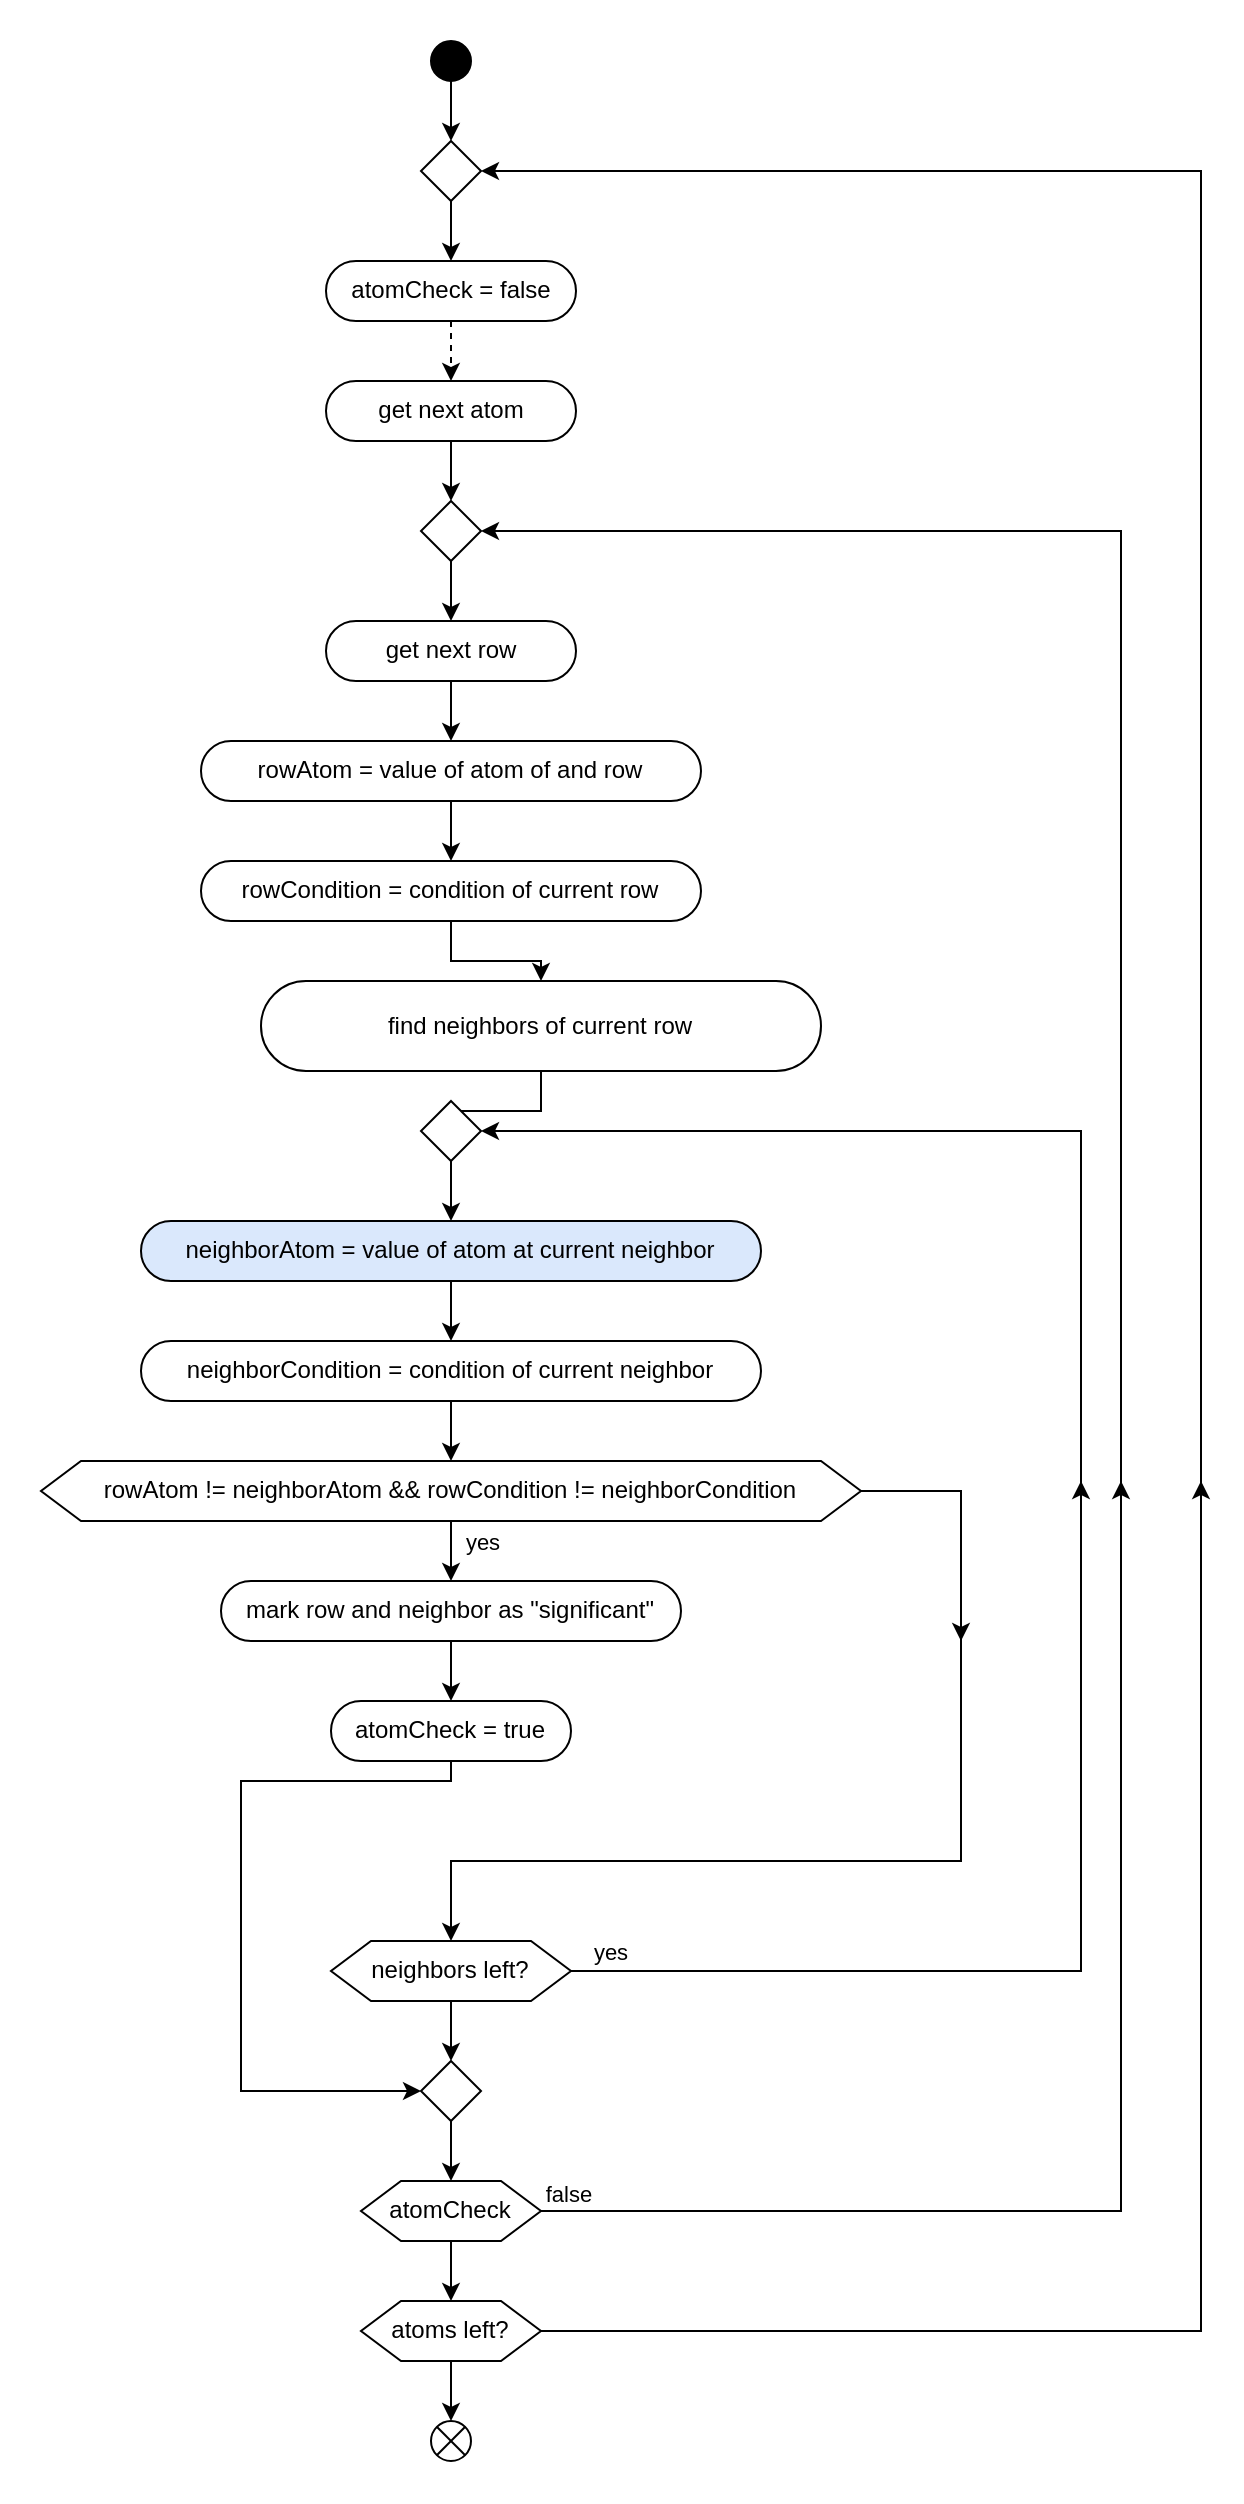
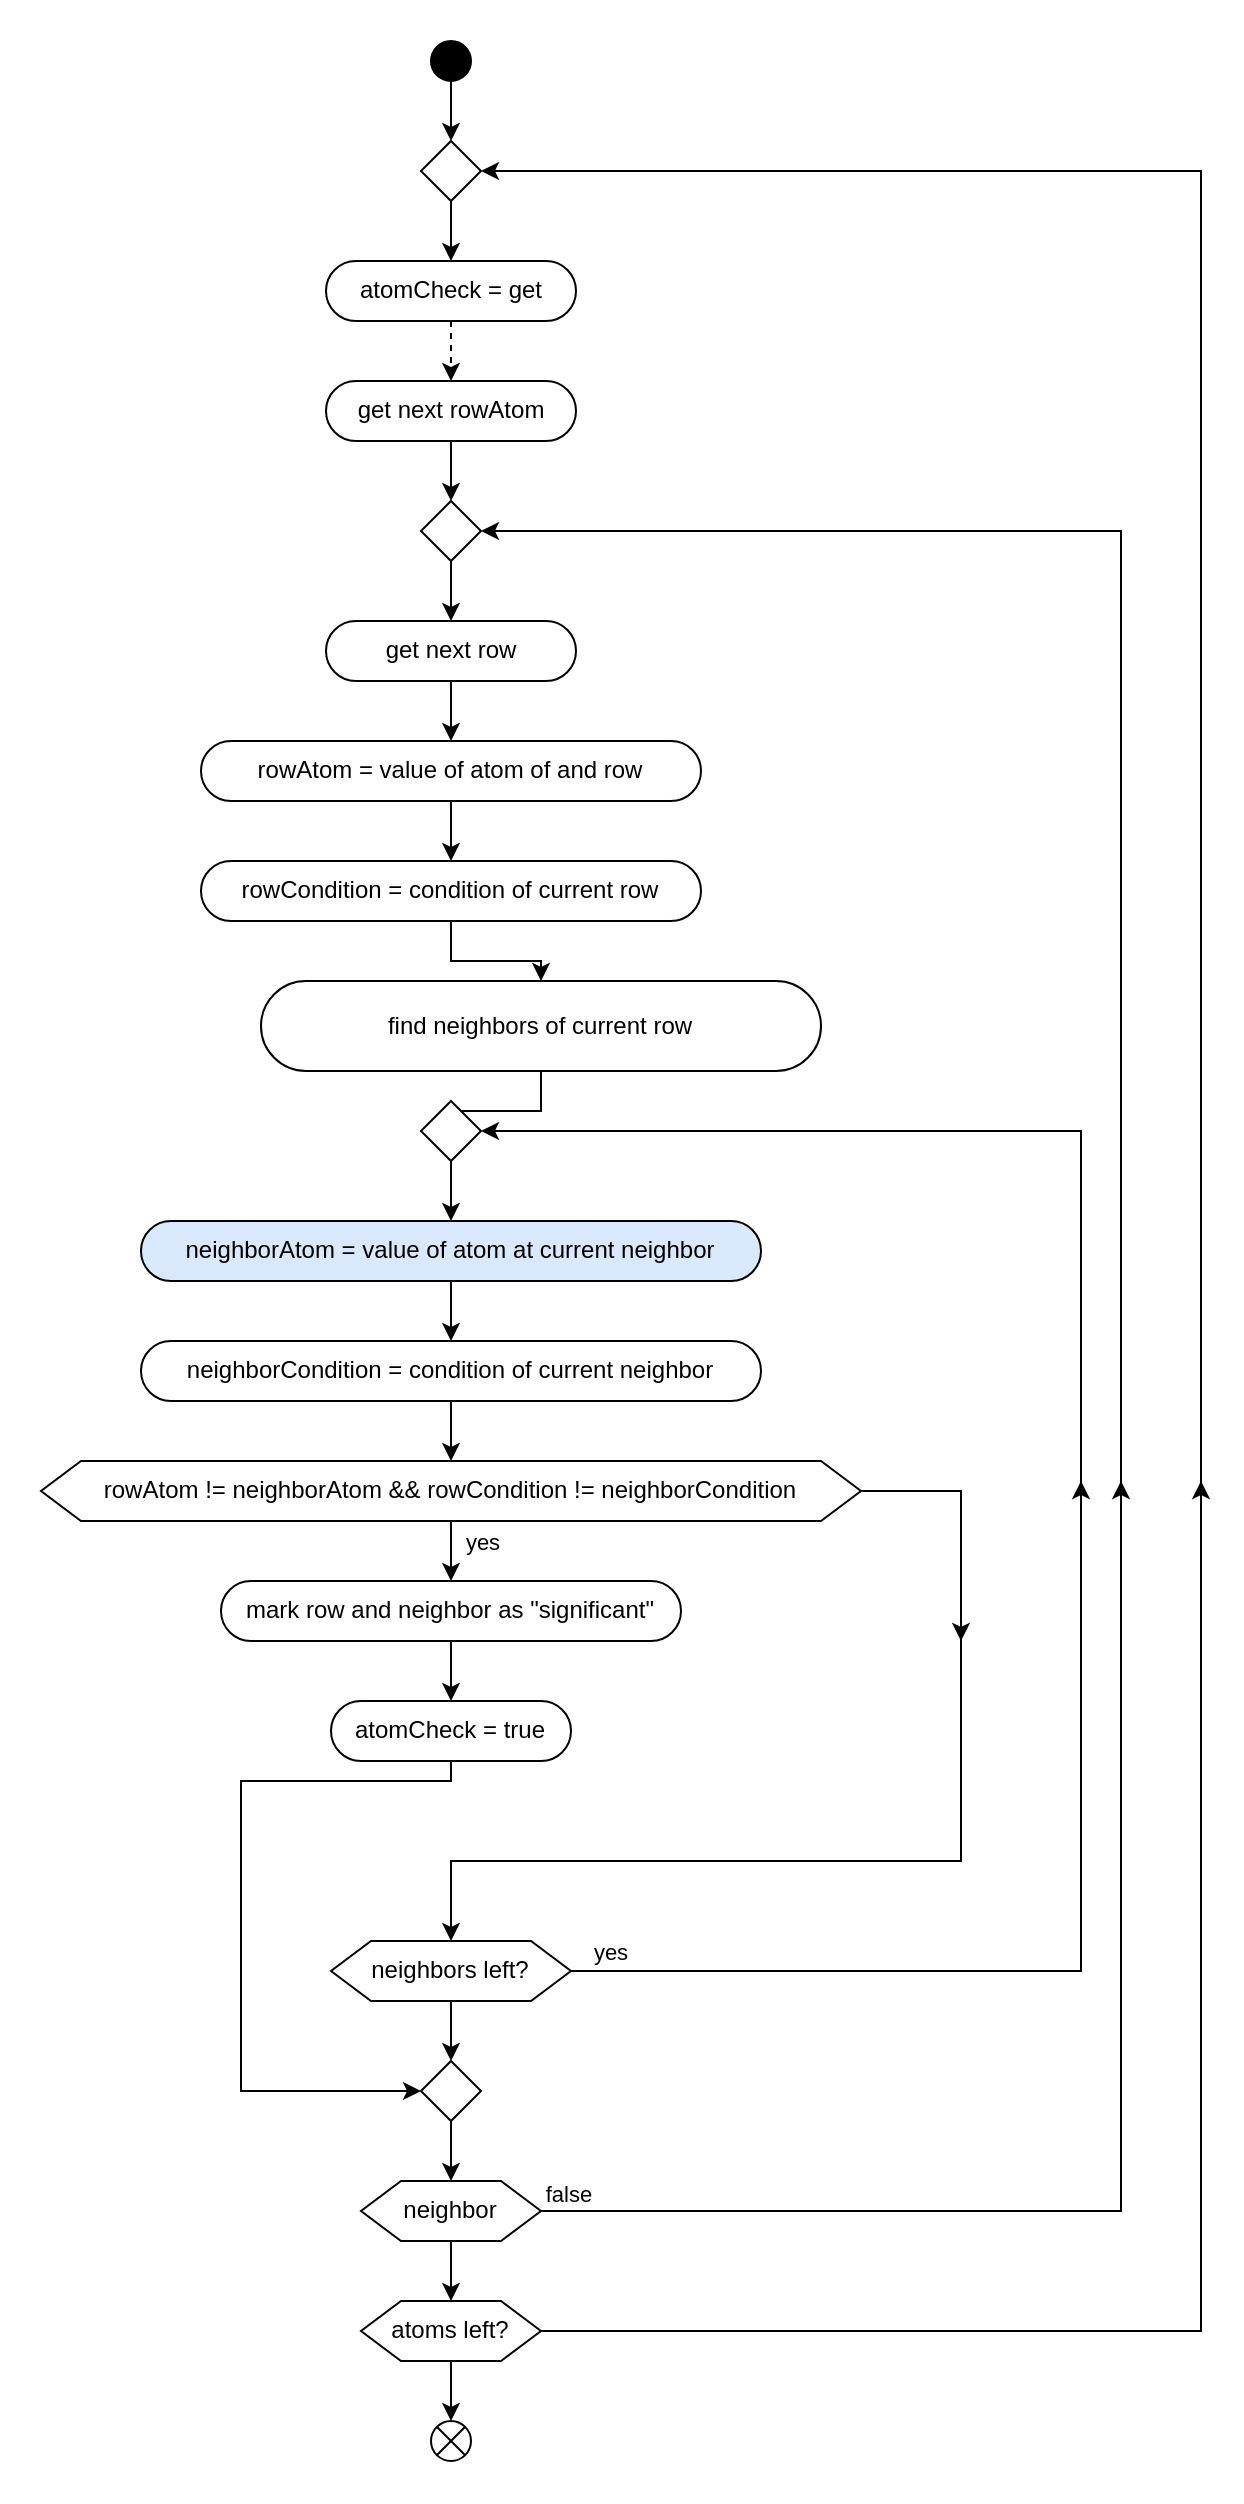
(452, 291) -> (452, 291)
(452, 411) -> (452, 411)
(451, 2211) -> (451, 2211)
